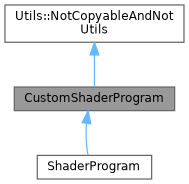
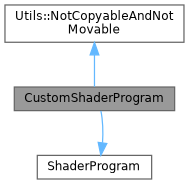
(94, 24) -> (94, 24)
(86, 139) -> (103, 127)
